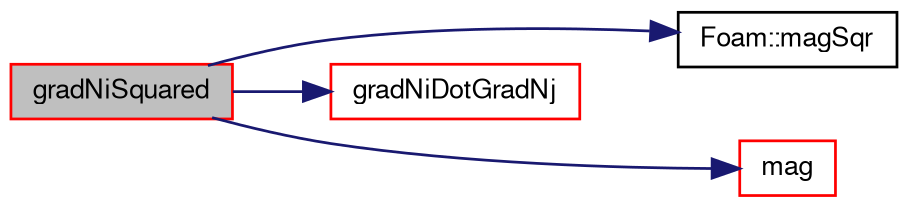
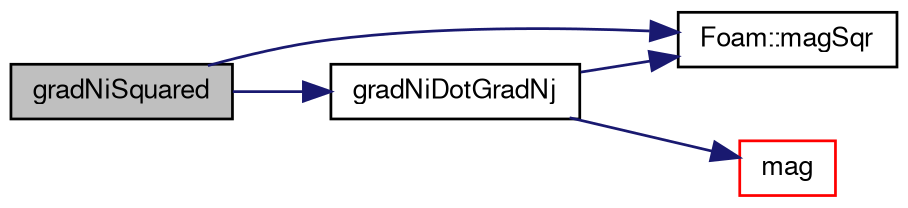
none -> (615, 67)
(122, 92) -> (122, 92)
(455, 92) -> (455, 92)
(460, 158) -> (641, 134)
